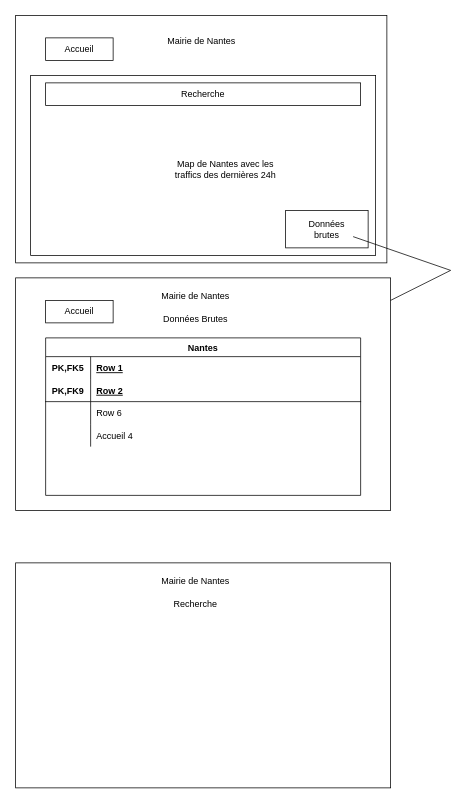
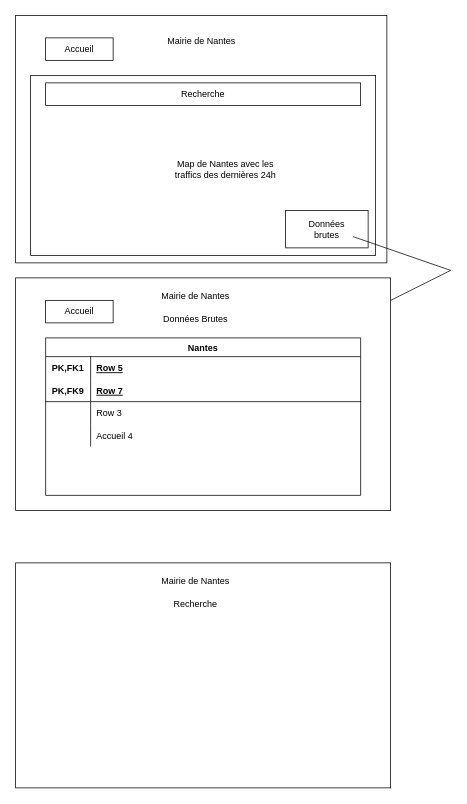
(68, 368) -> (68, 368)
(107, 368) -> (107, 368)
(107, 391) -> (107, 391)
(107, 413) -> (107, 413)
